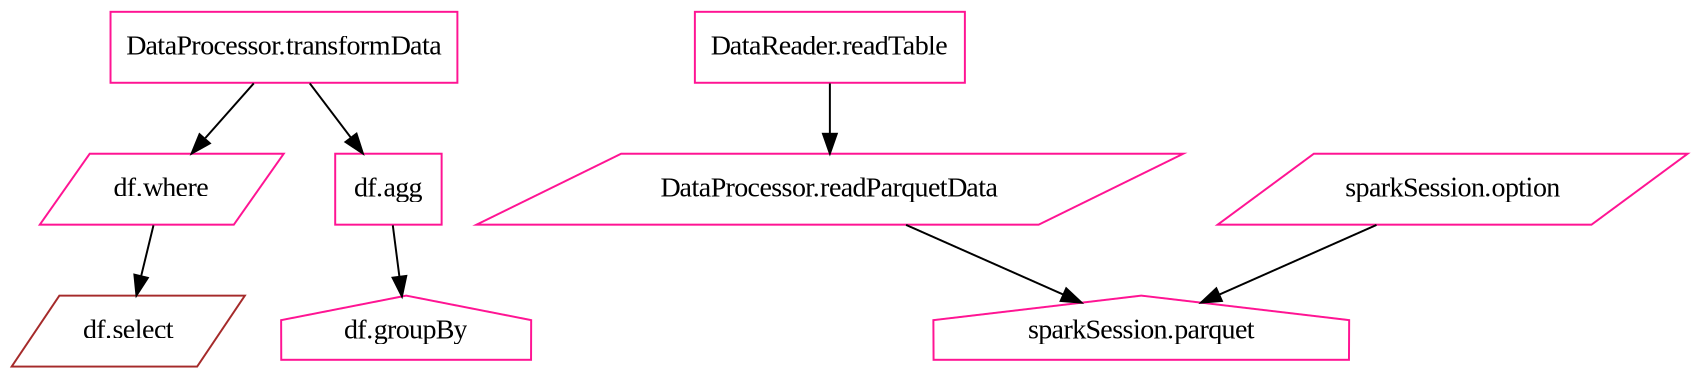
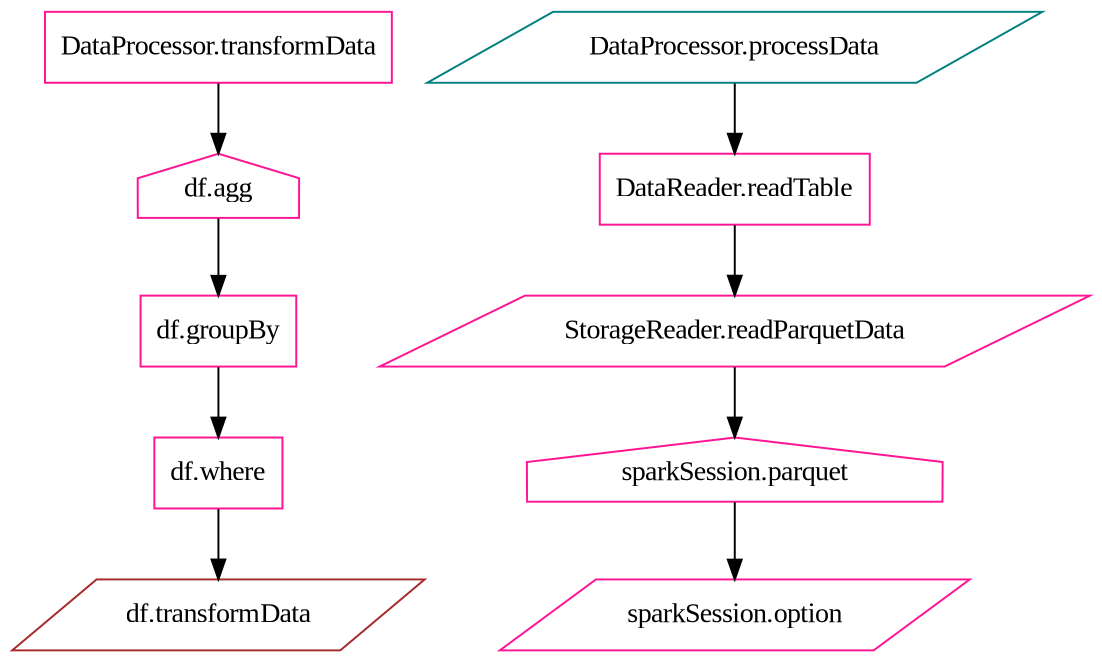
none -> (735, 47)
(229, 111) -> (218, 392)
(162, 189) -> (218, 473)
(388, 189) -> (218, 189)
(830, 189) -> (735, 331)
(1298, 260) -> (735, 531)
(128, 331) -> (218, 615)
(406, 331) -> (218, 331)
